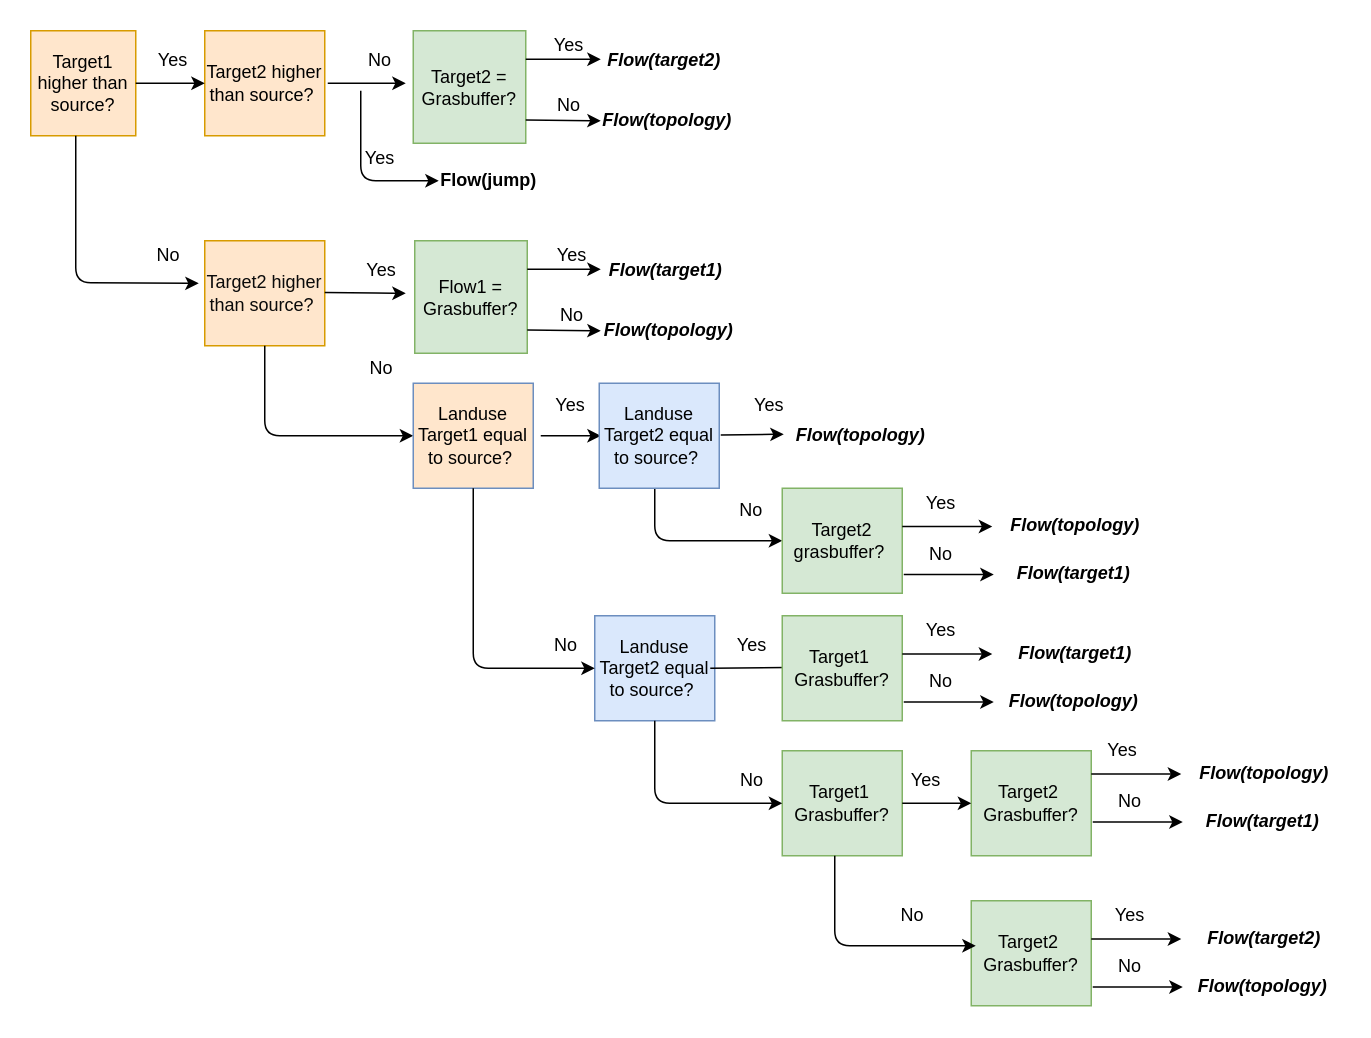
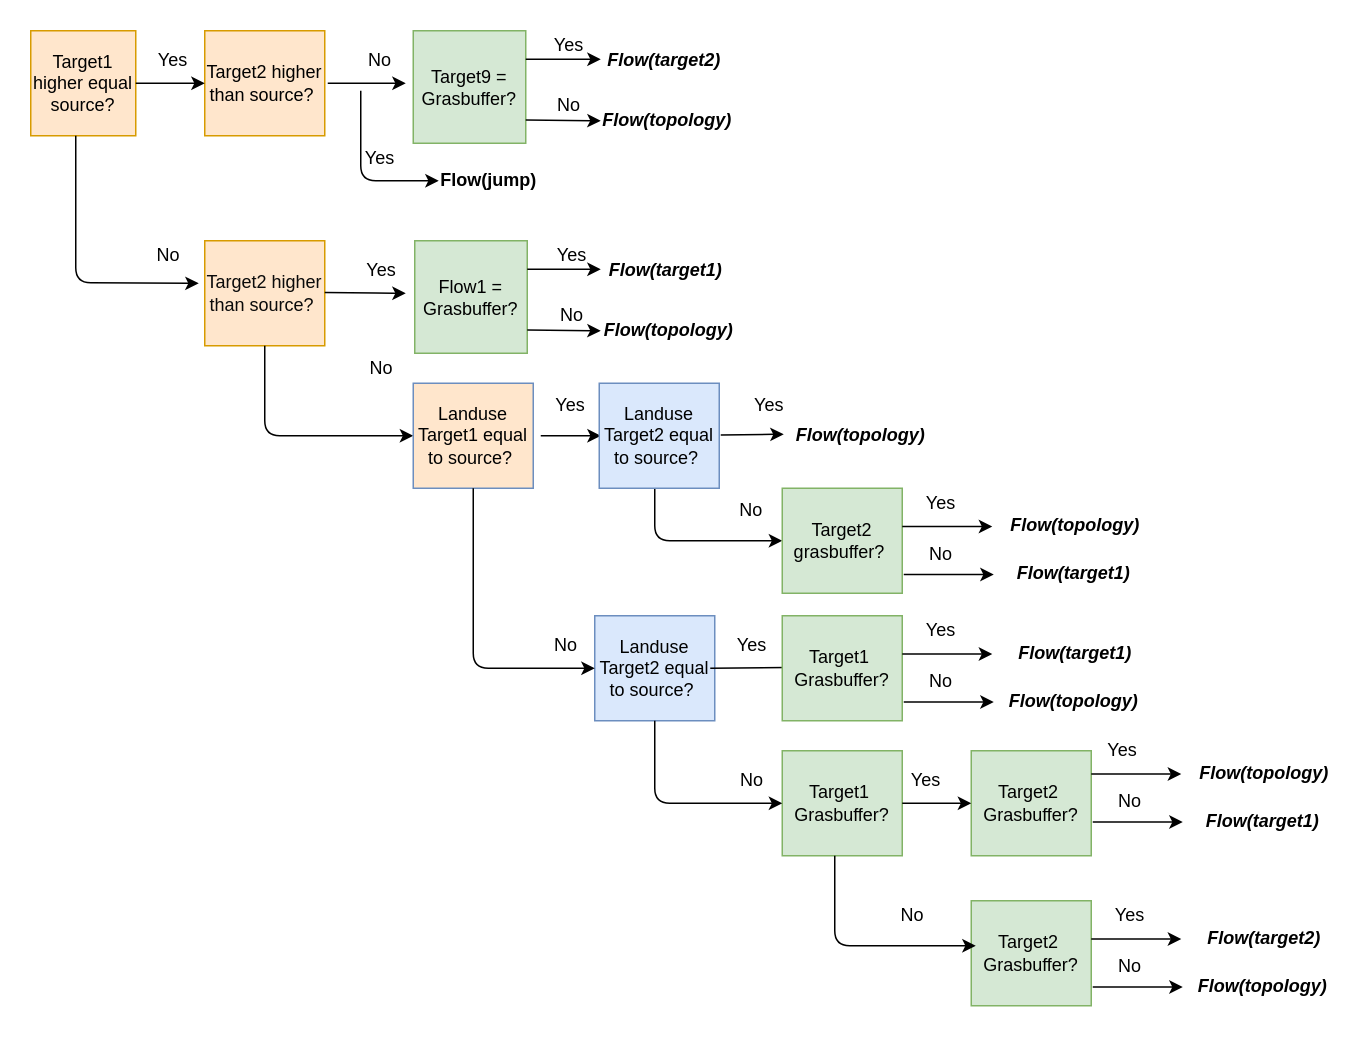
(83, 83) -> (83, 83)
(470, 88) -> (470, 88)
